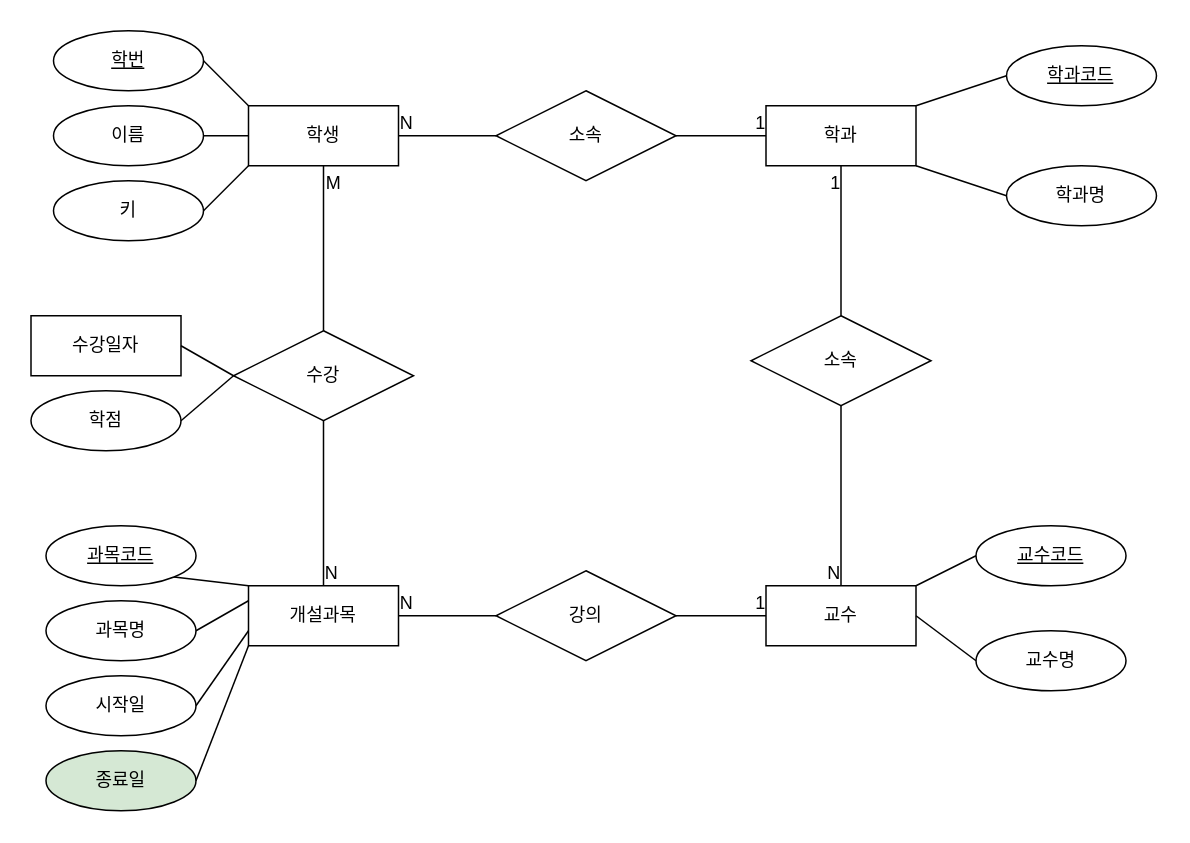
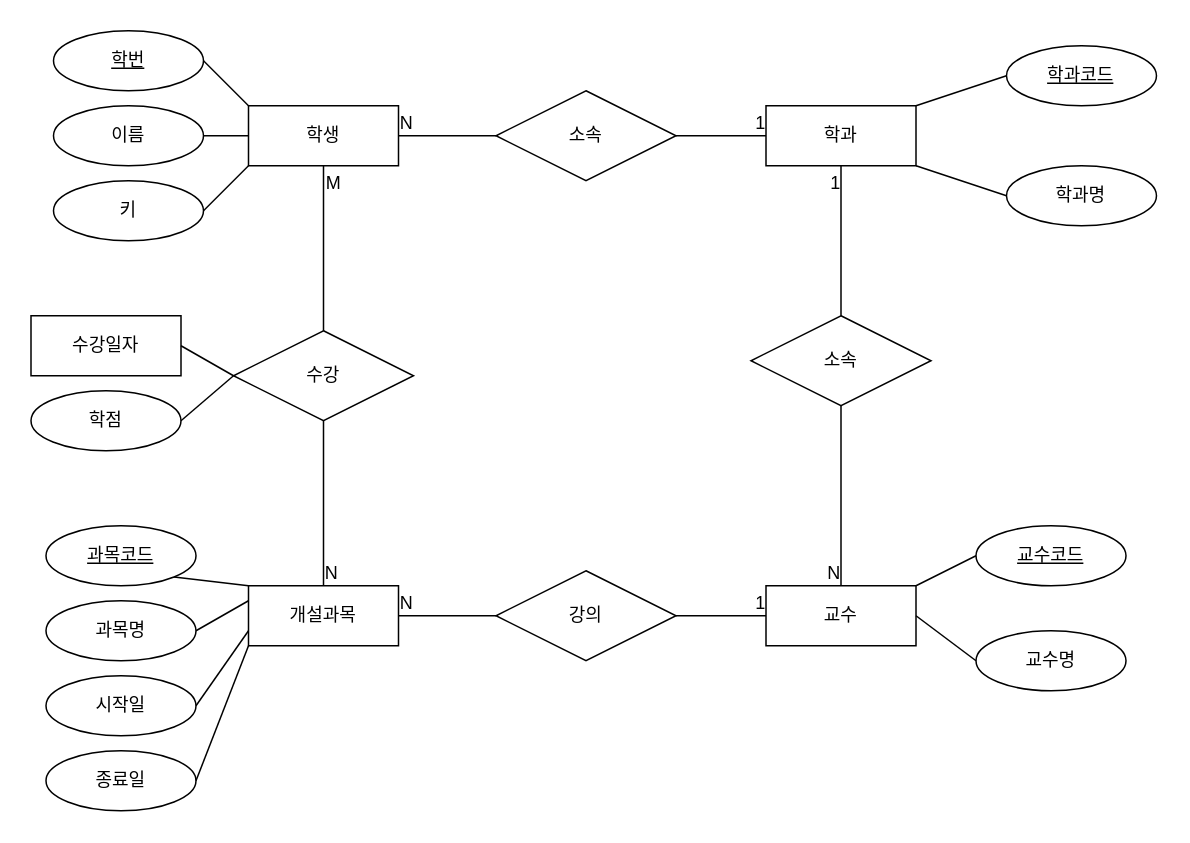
(121, 781) -> (121, 781)
